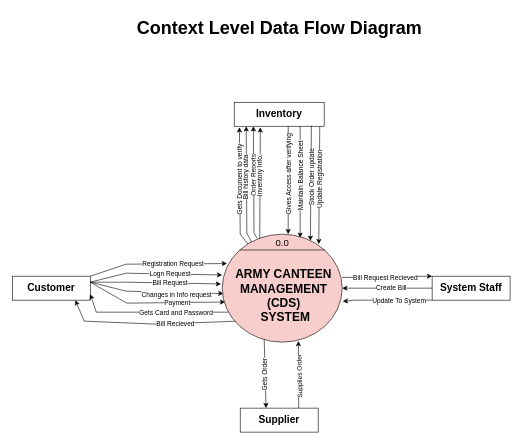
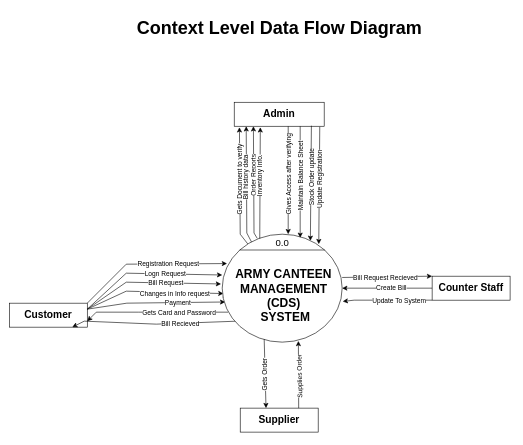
(279, 114) -> (279, 114)
(51, 288) -> (48, 315)
(282, 288) -> (282, 288)
(471, 288) -> (471, 288)
